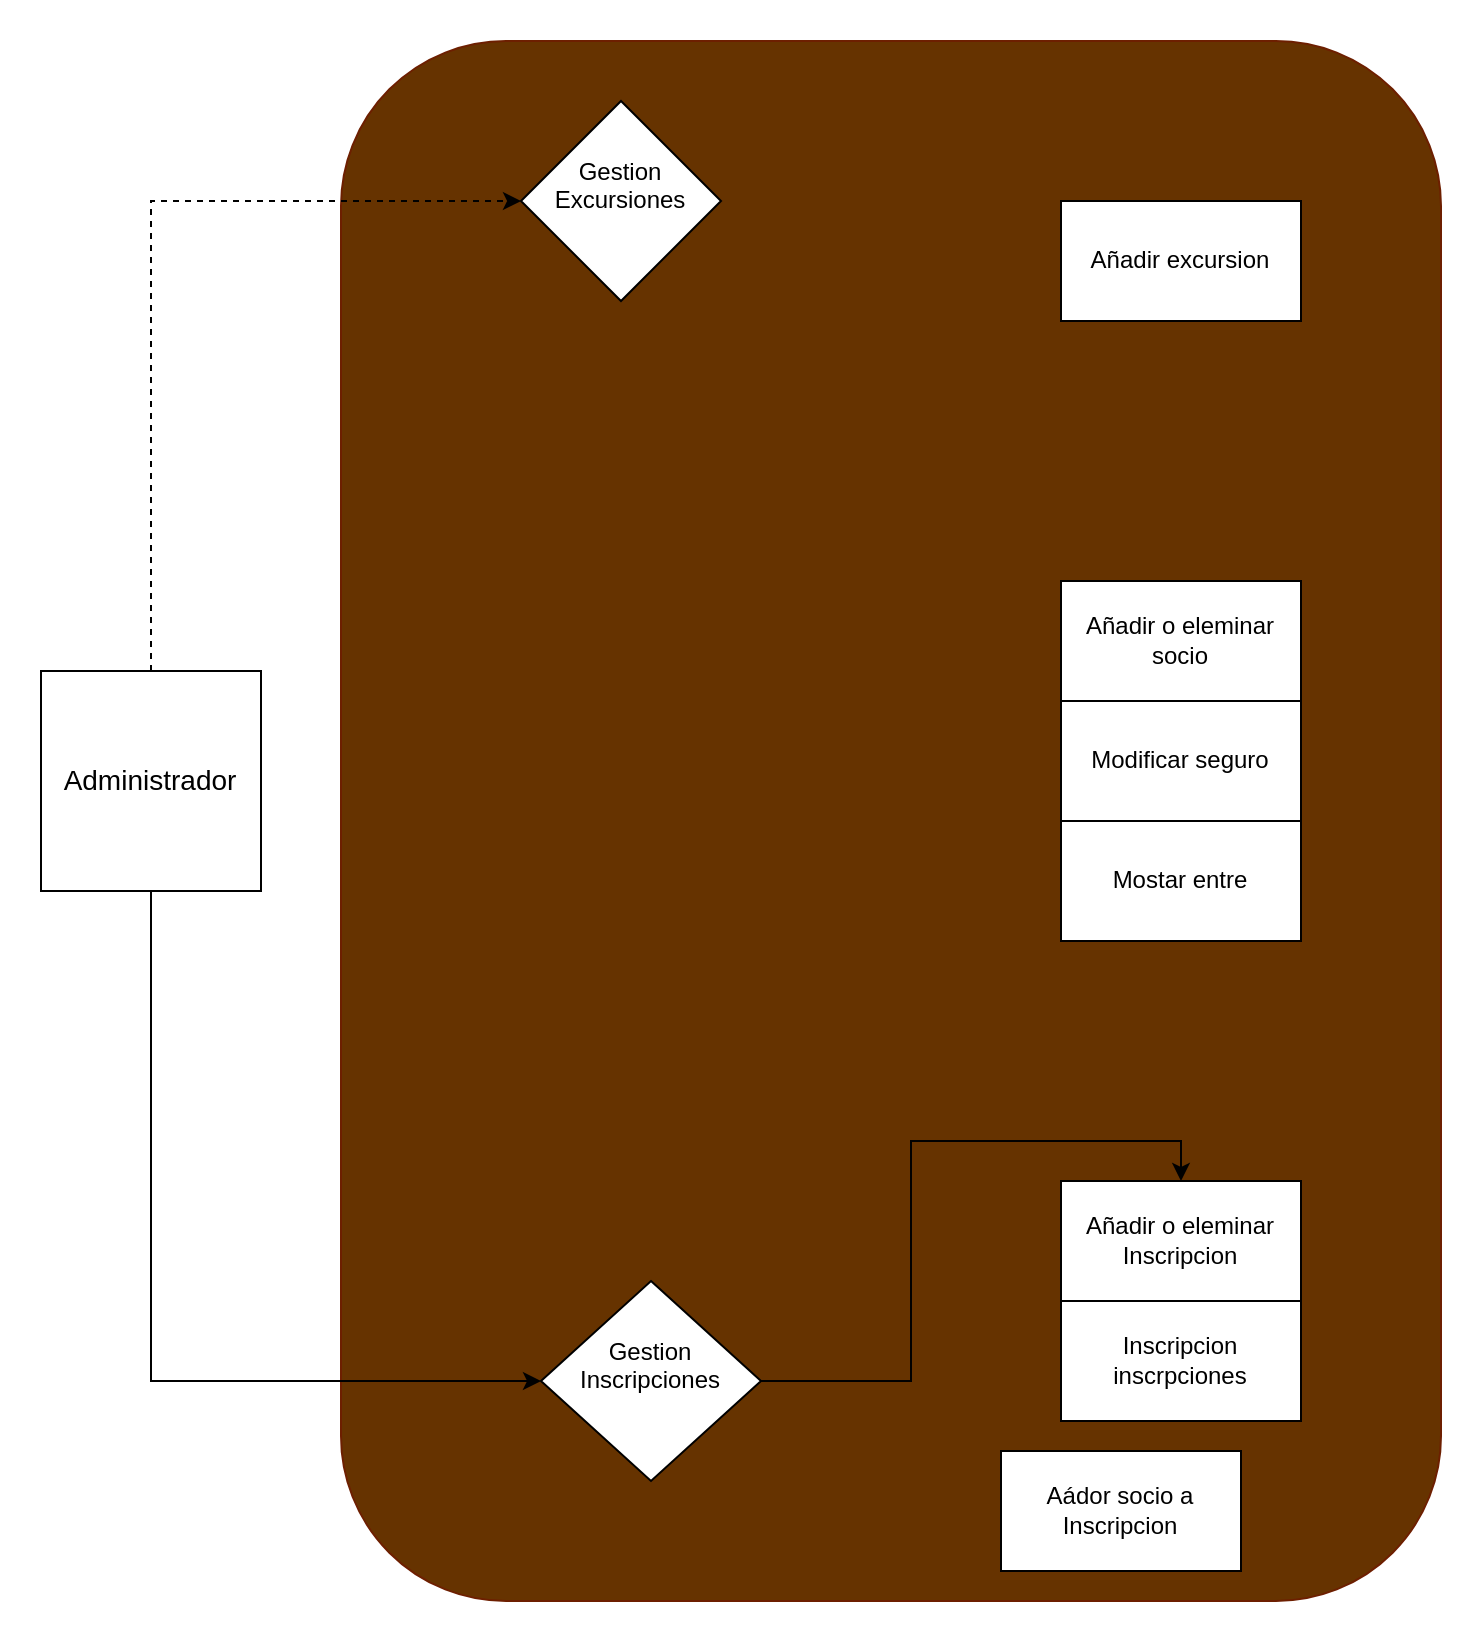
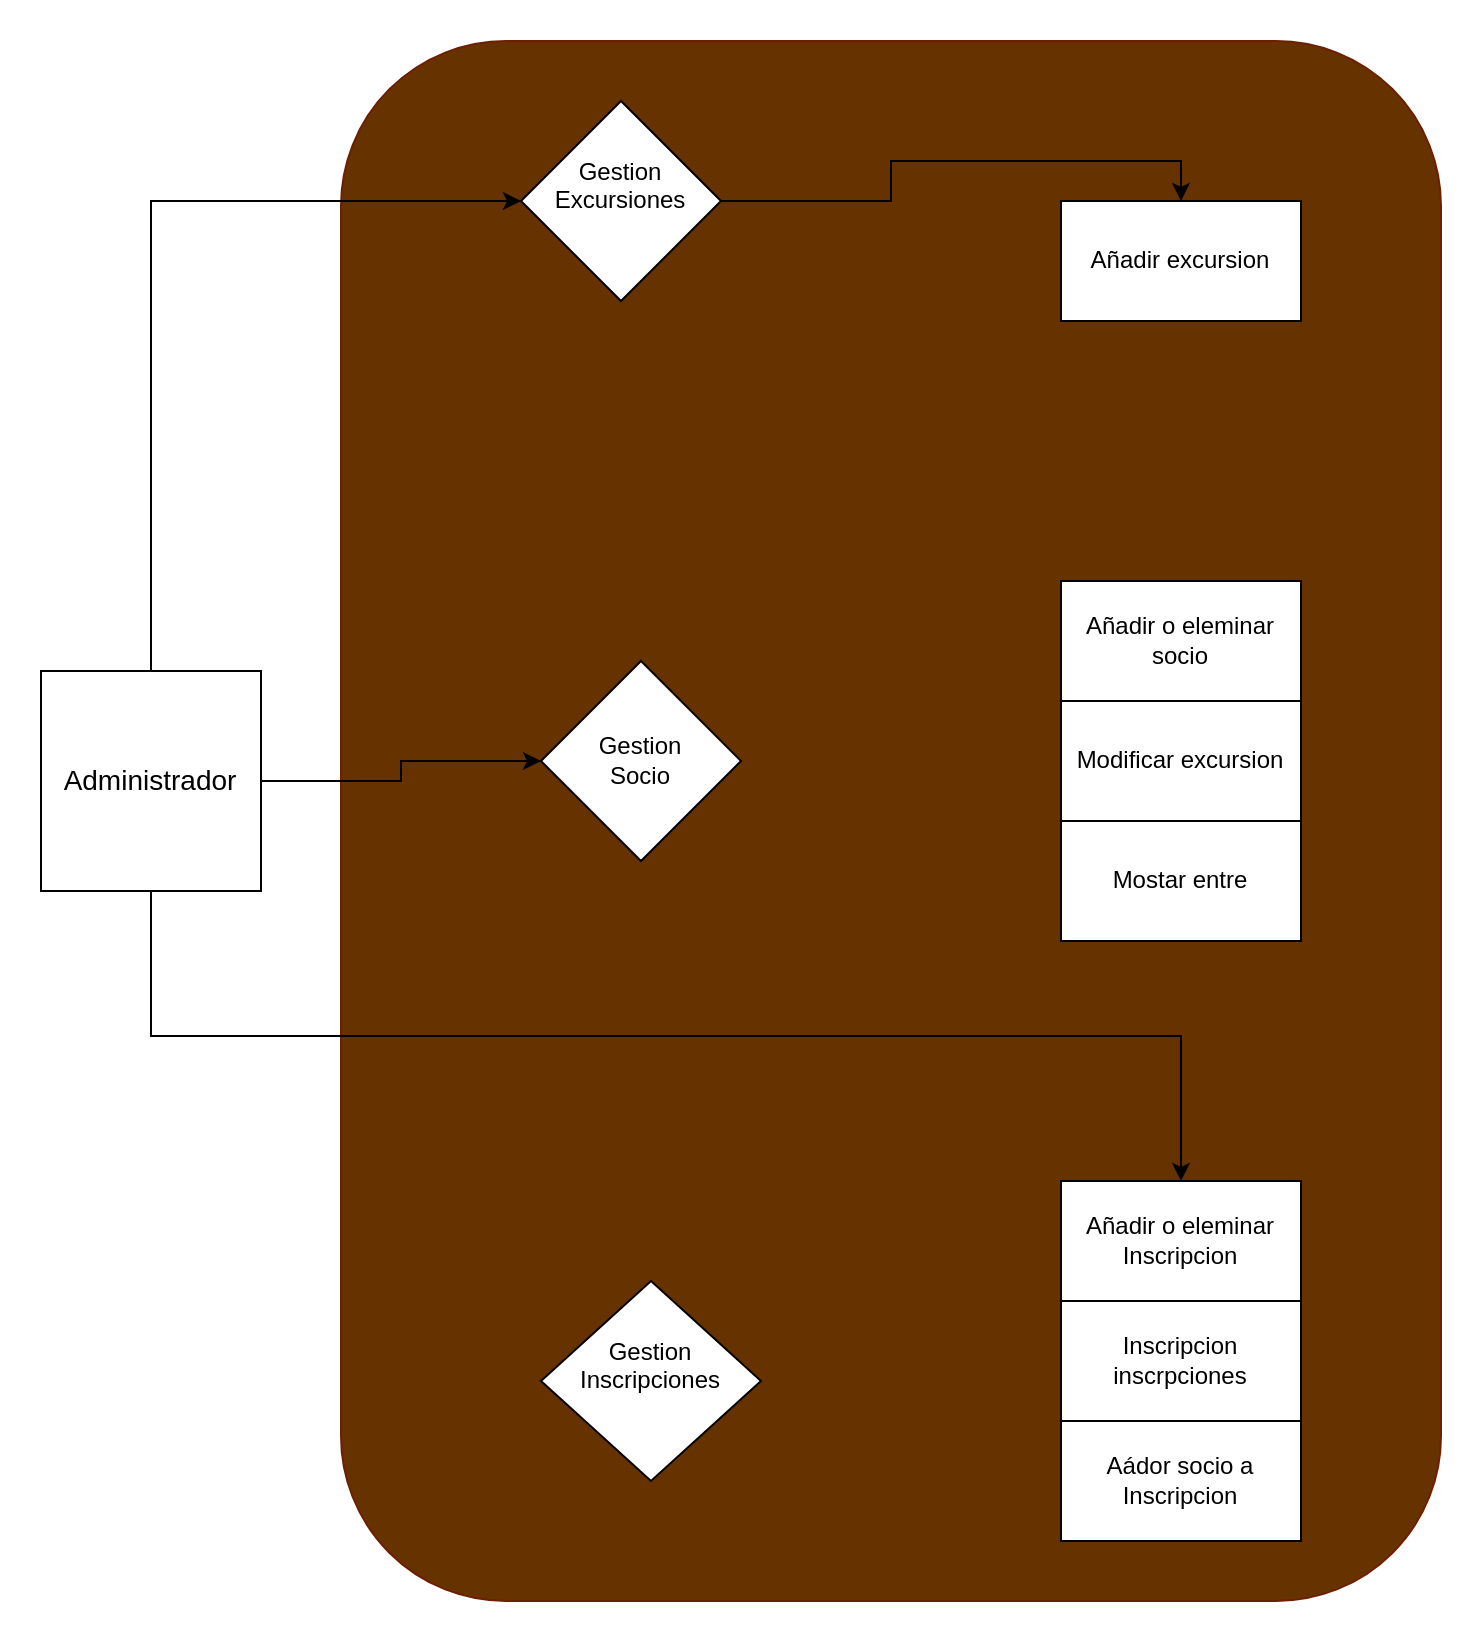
none -> (944, 161)
(151, 338) -> (151, 338)
none -> (641, 761)
(1181, 761) -> (1181, 761)
none -> (301, 781)
(911, 1203) -> none
(151, 1302) -> (244, 1036)
(1121, 1511) -> (1181, 1481)
